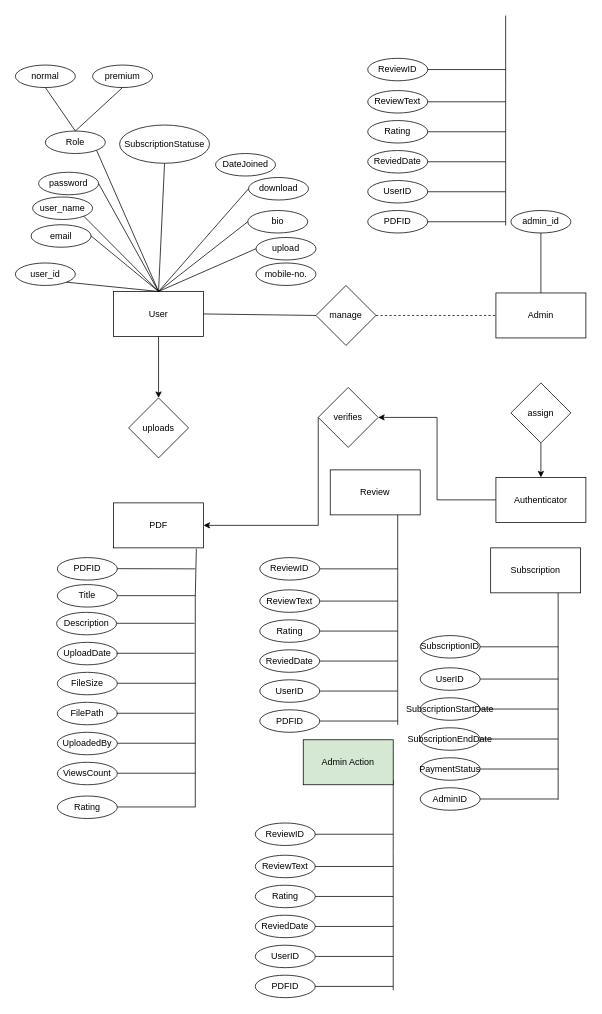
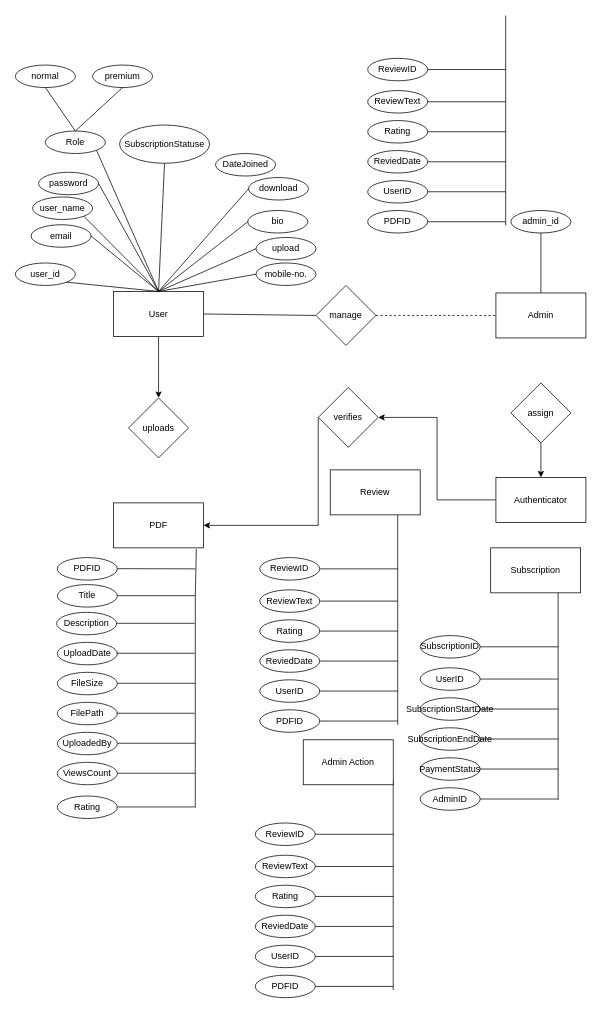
none -> (208, 283)
(348, 762) -> (348, 762)
